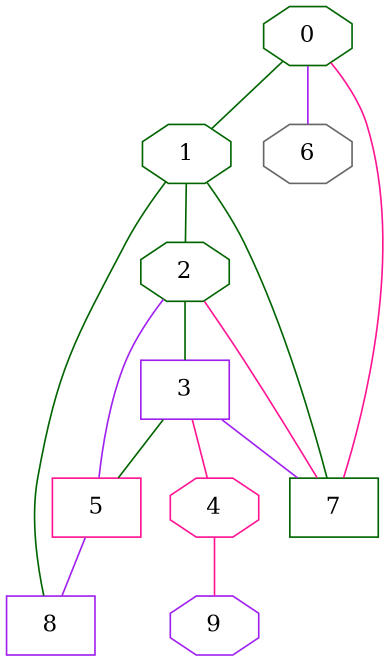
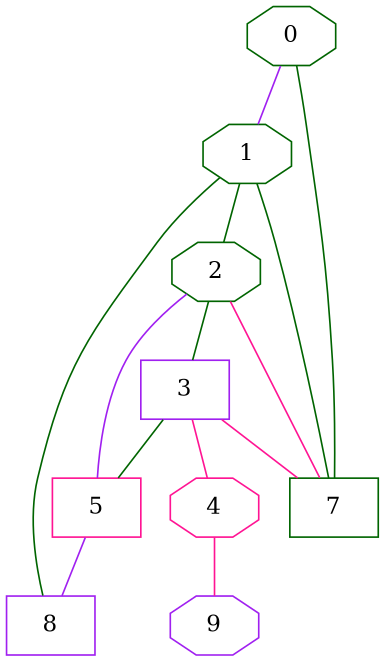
(247, 95) -> (269, 95)
(308, 154) -> none
(382, 267) -> (326, 271)
(260, 449) -> (260, 449)
